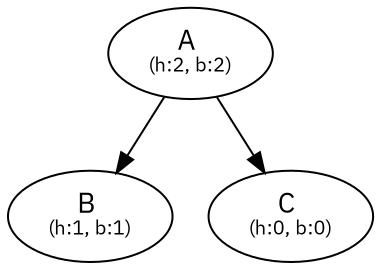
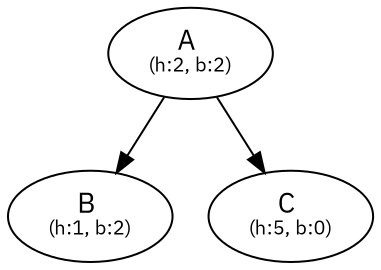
(90, 228) -> (90, 228)
(291, 228) -> (291, 228)
